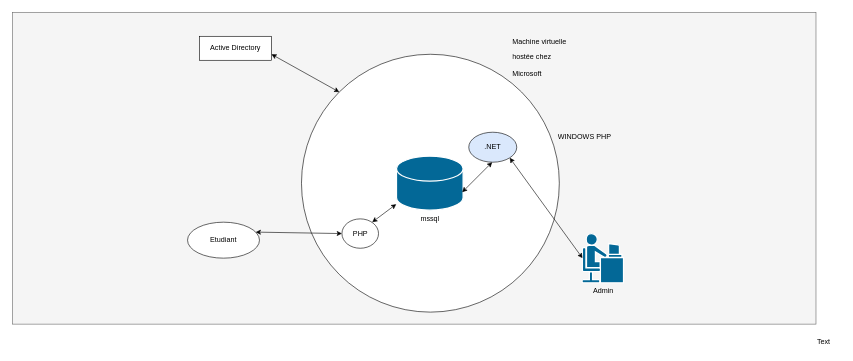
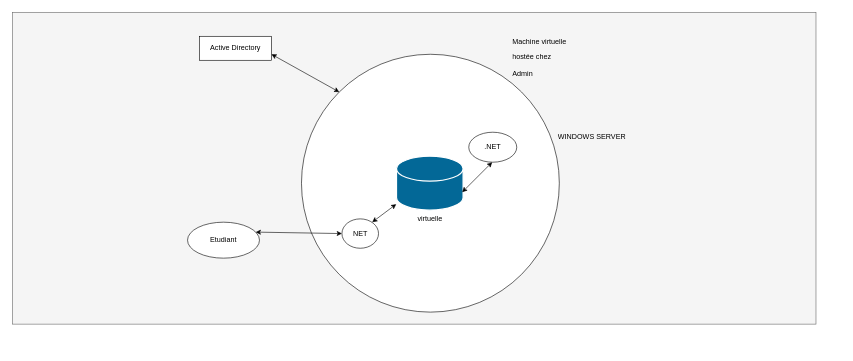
(542, 43) -> (542, 43)
(580, 137) -> (586, 137)
(493, 147) -> (493, 147)
(546, 208) -> none
(430, 219) -> (430, 219)
(361, 234) -> (361, 234)
(603, 258) -> none
(828, 342) -> none
